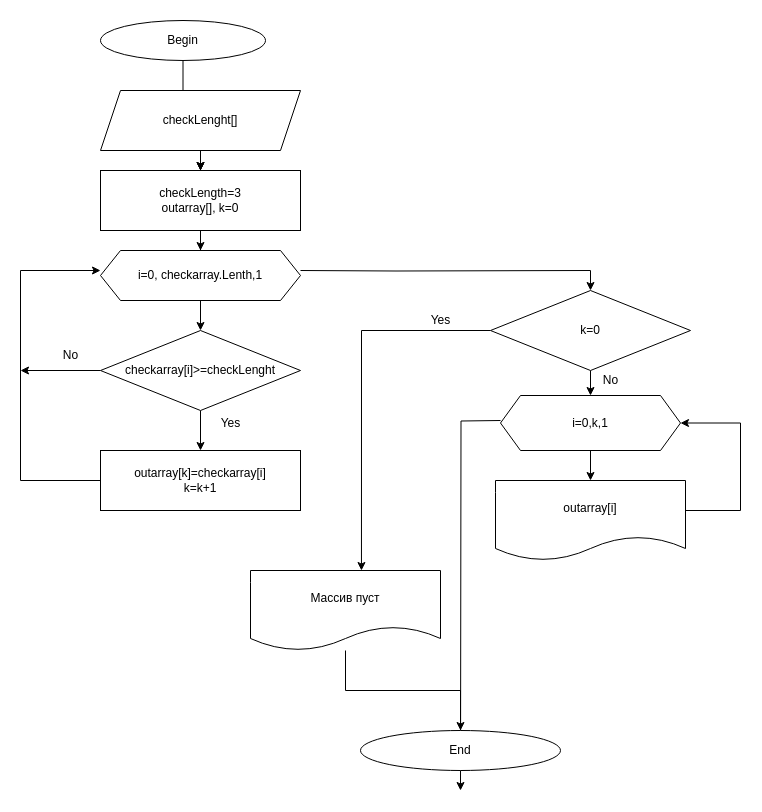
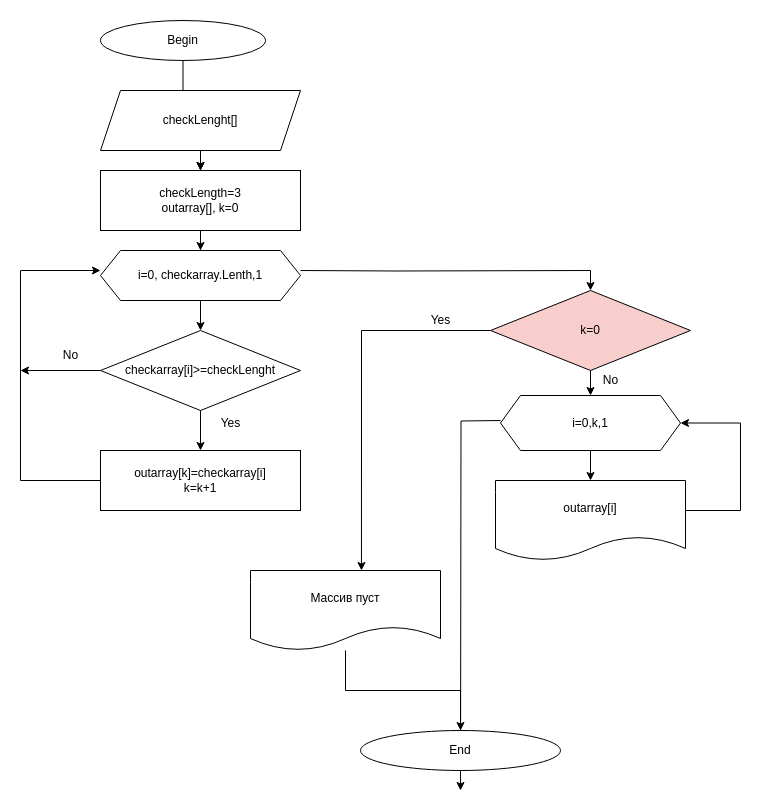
(591, 331) -> (591, 331)
